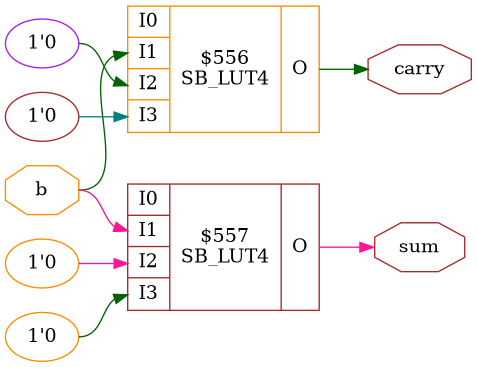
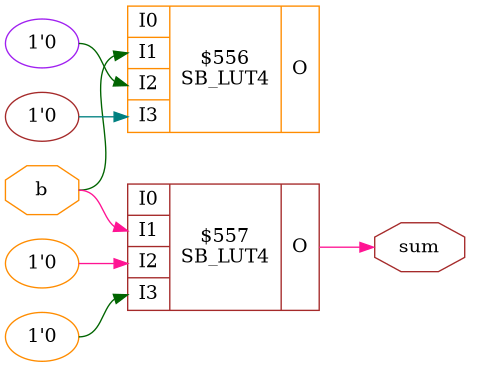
(420, 69) -> none
